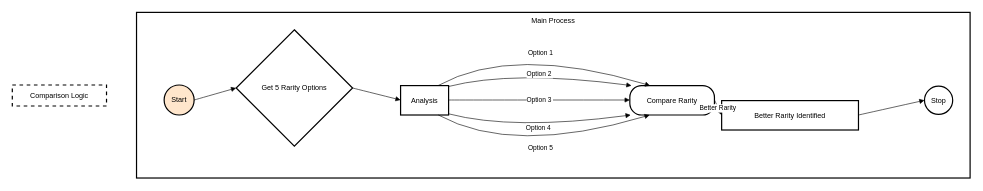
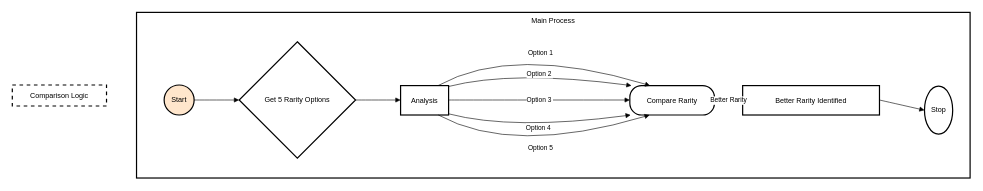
(294, 88) -> (297, 100)
(938, 100) -> (938, 110)
(790, 115) -> (811, 100)
